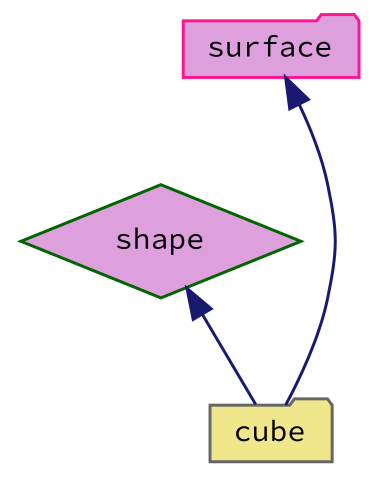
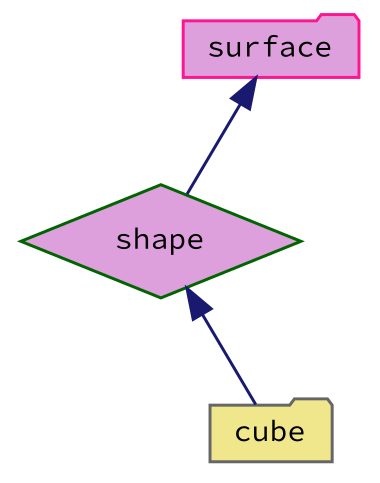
(334, 256) -> (214, 149)
